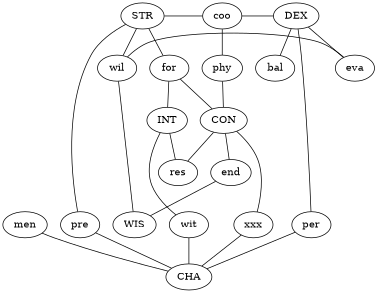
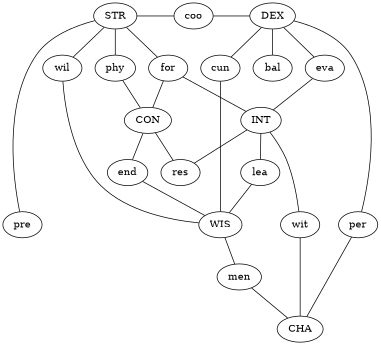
(235, 33) -> (293, 94)
(222, 42) -> (115, 42)
none -> (220, 68)
none -> (260, 173)
(253, 225) -> none
(134, 251) -> none
none -> (230, 251)
